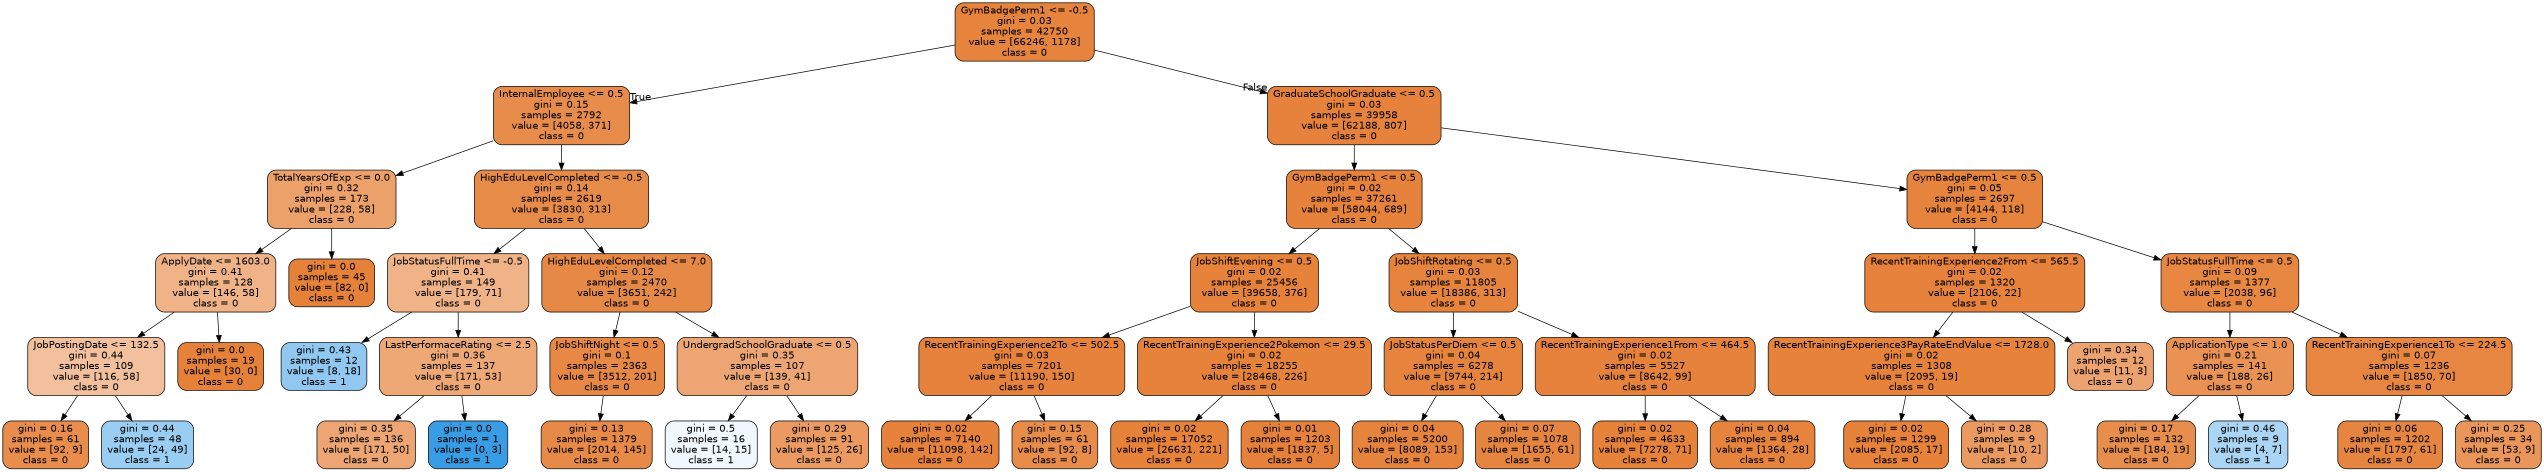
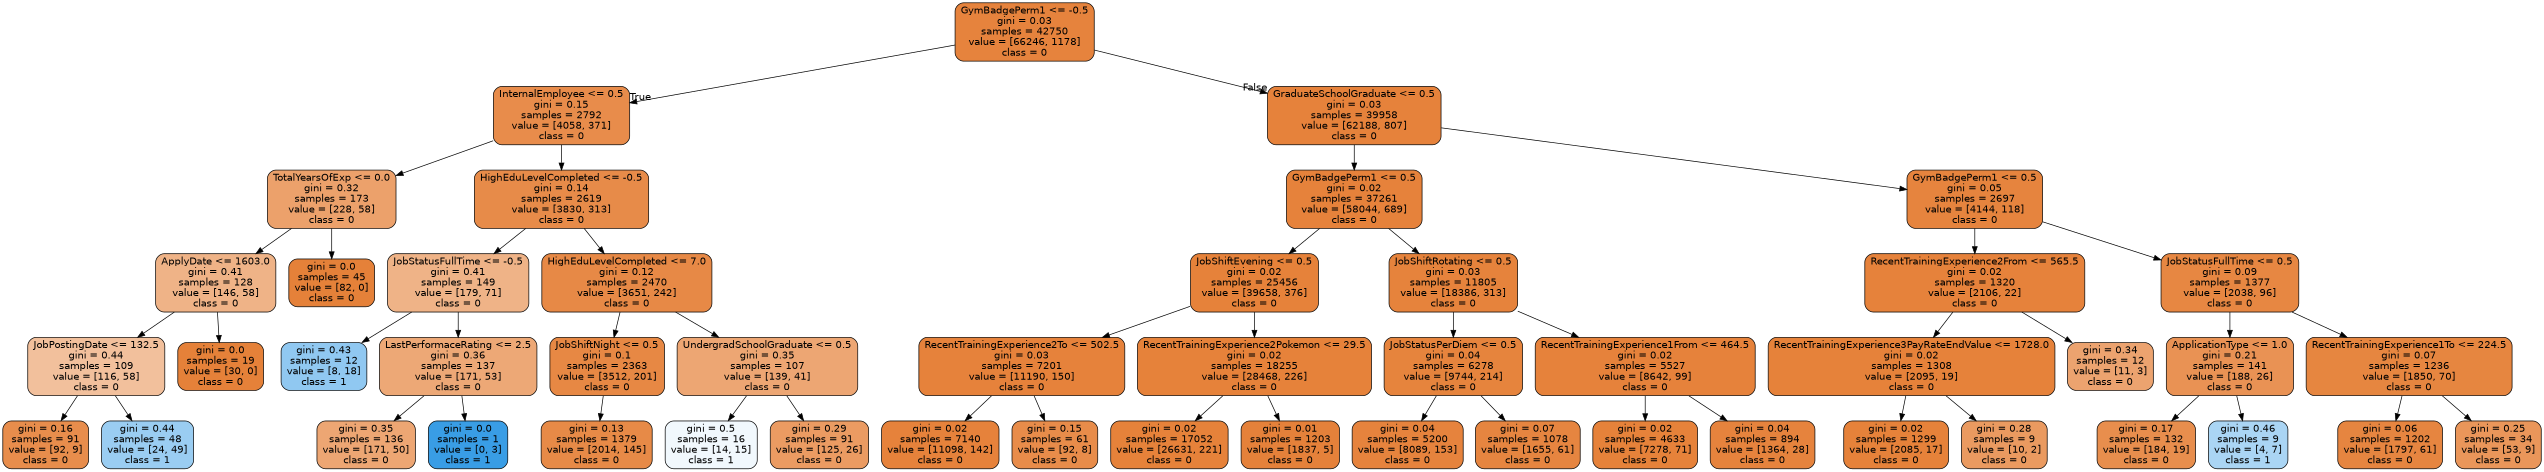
(46, 445) -> (46, 445)
